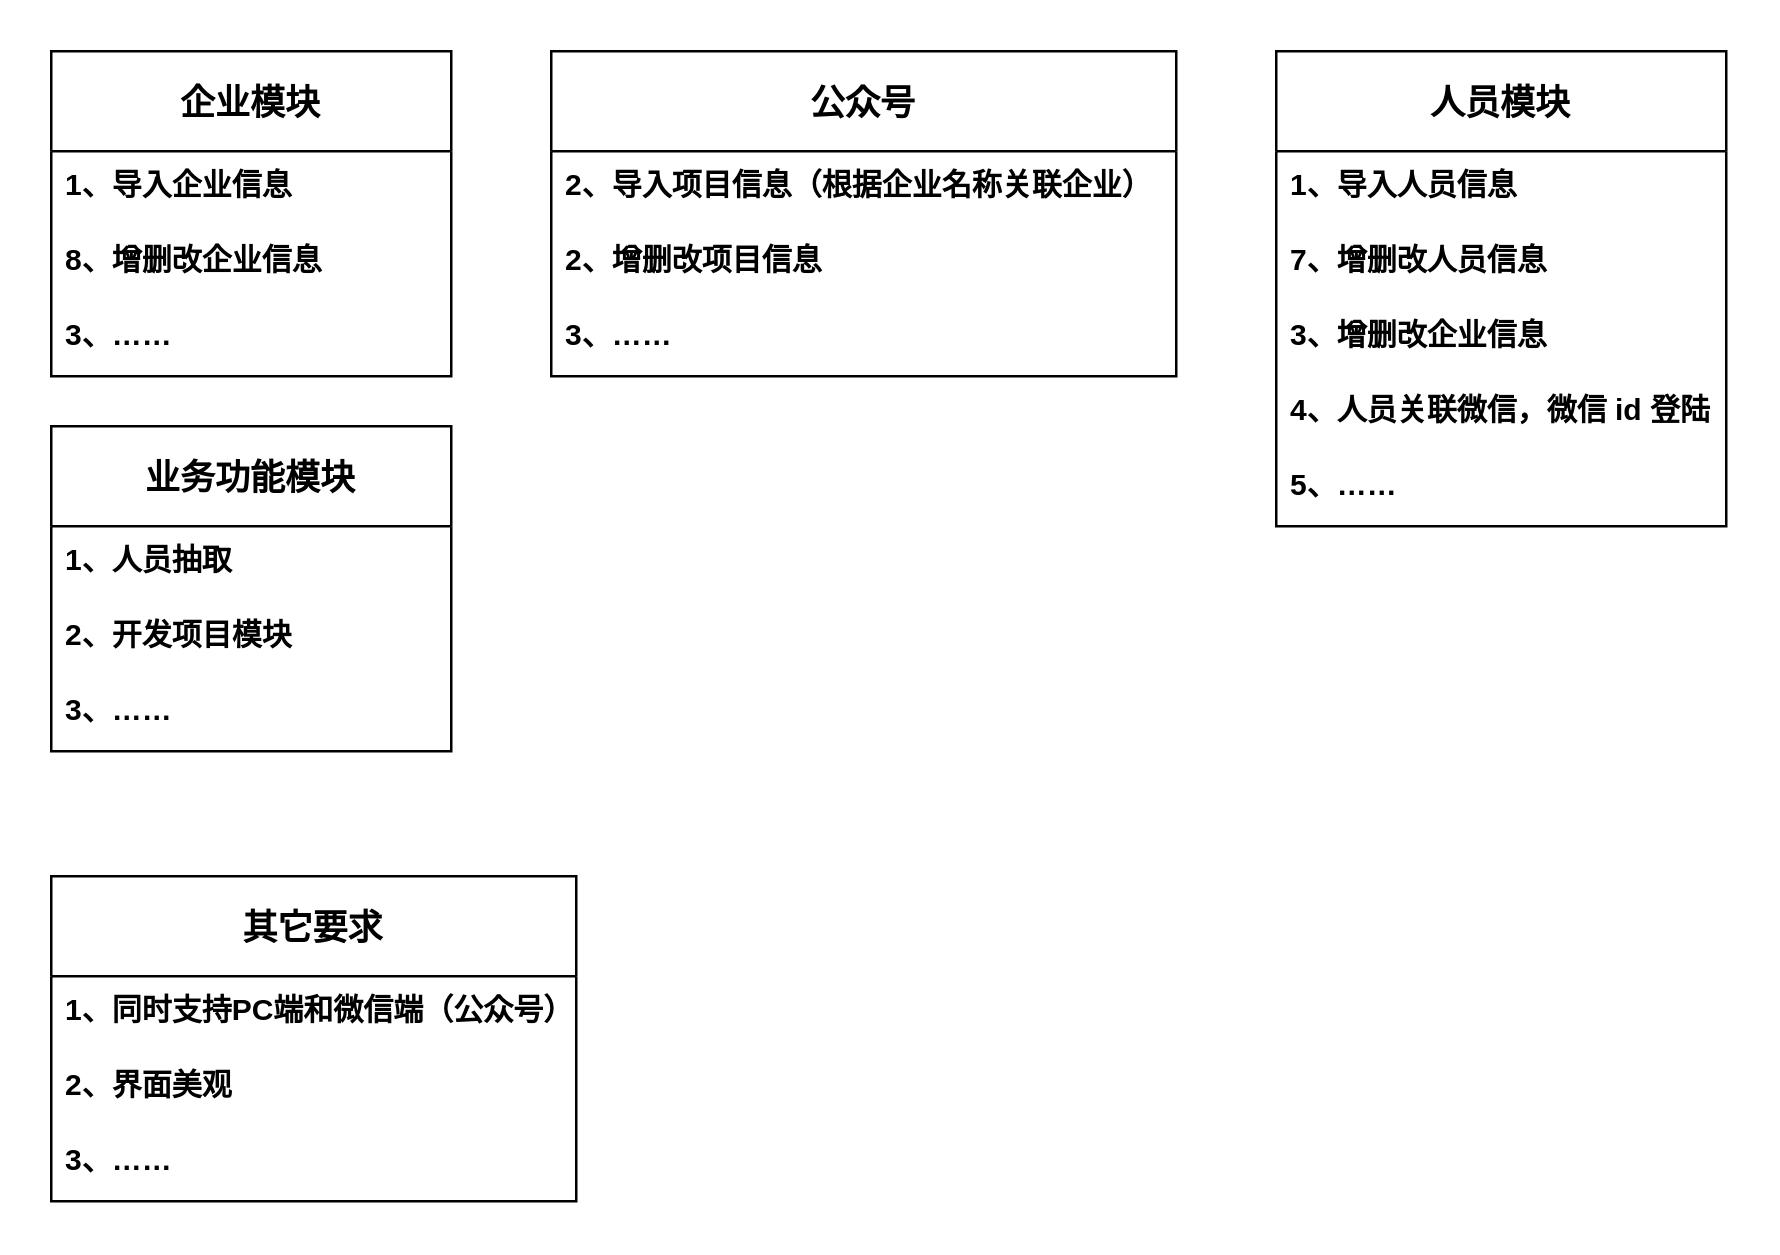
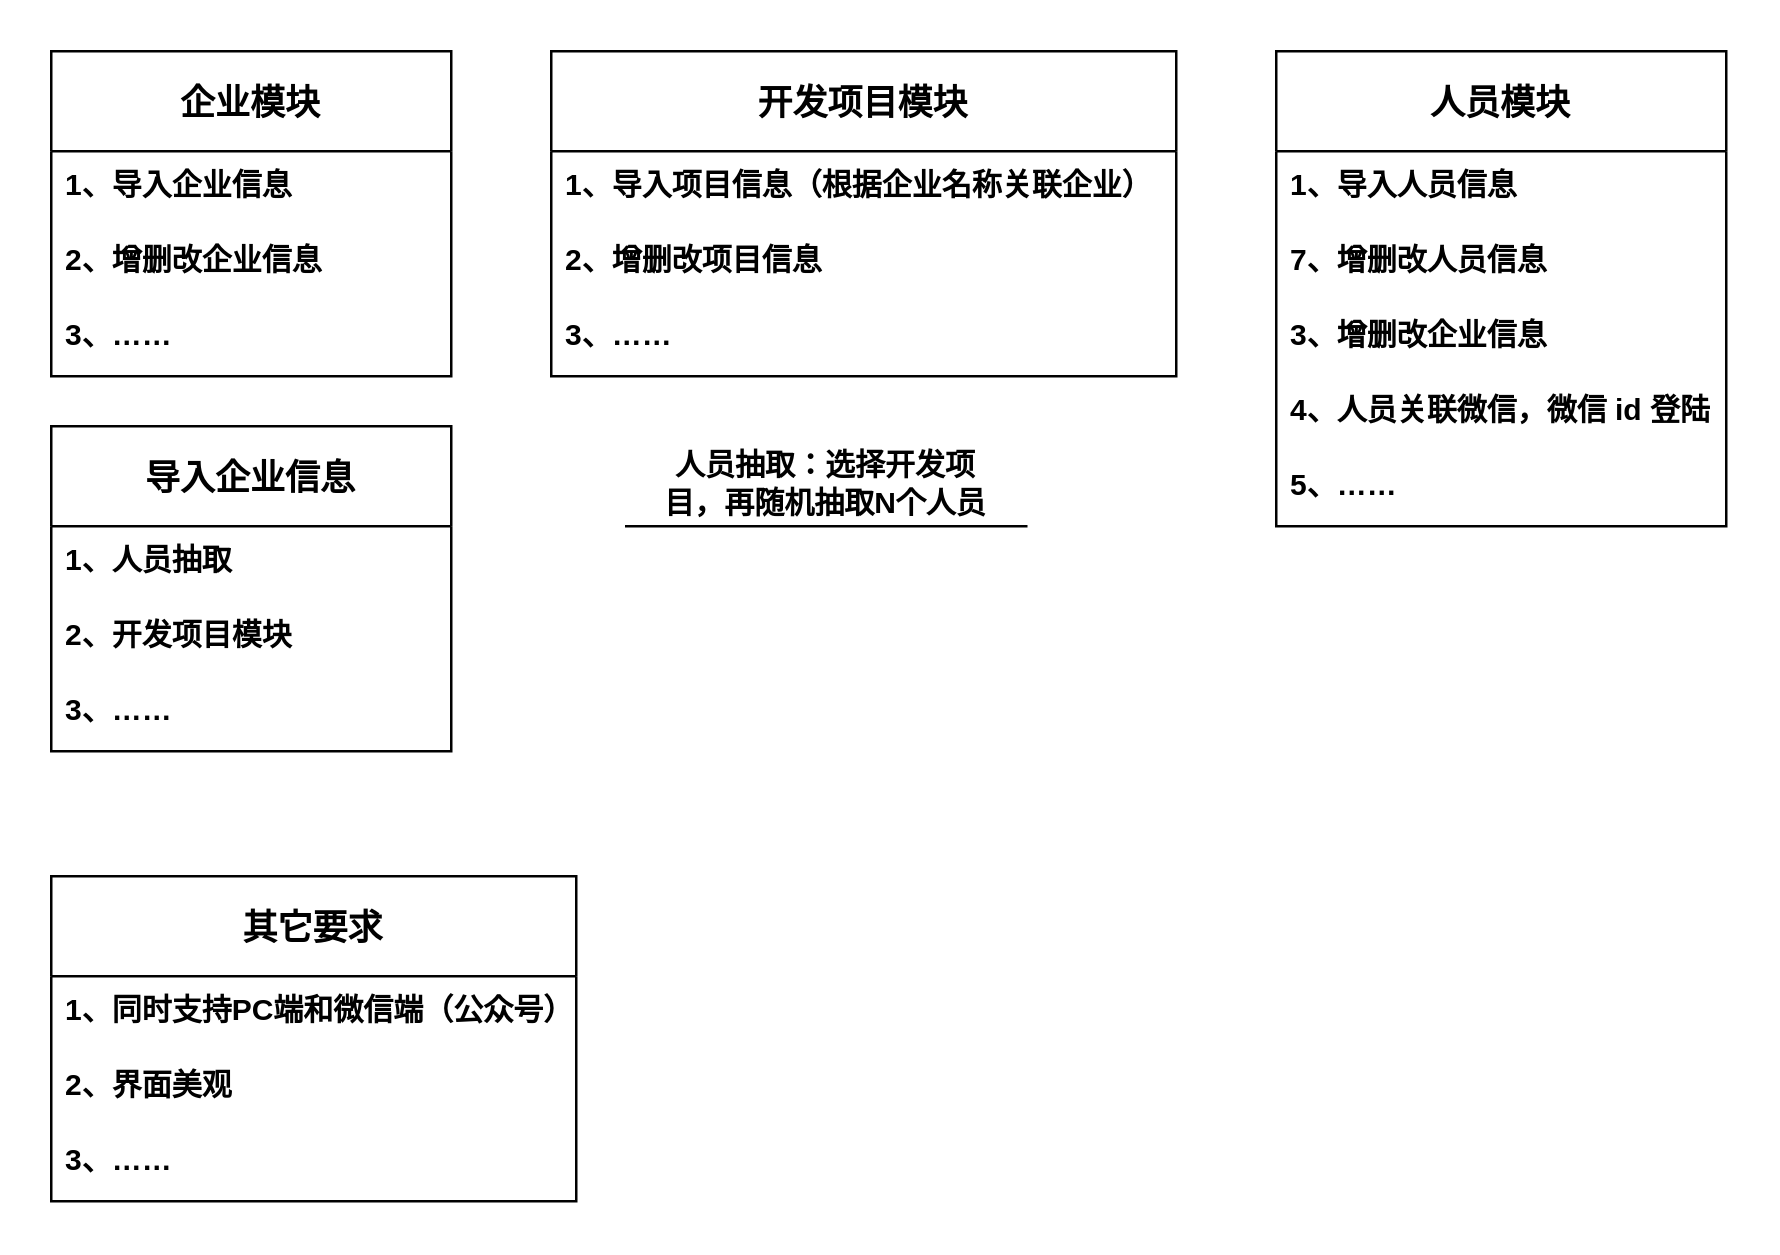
(863, 103) -> (863, 103)
(858, 185) -> (858, 185)
(193, 260) -> (193, 260)
(250, 478) -> (250, 478)
none -> (826, 489)
